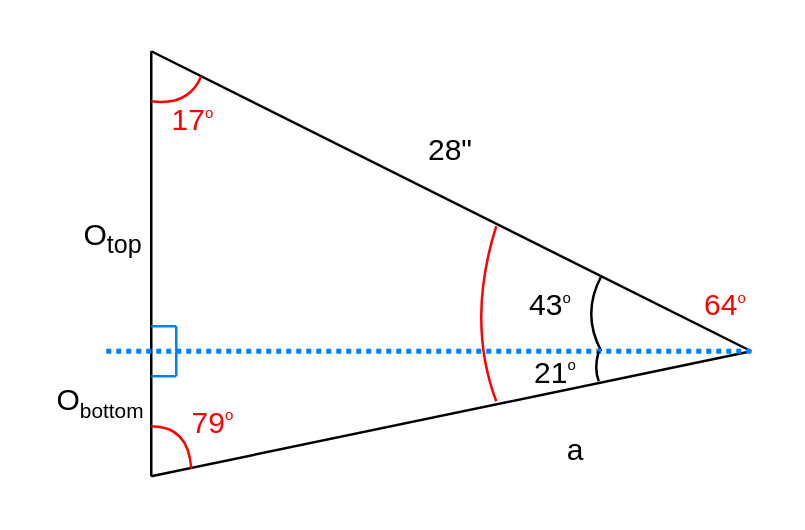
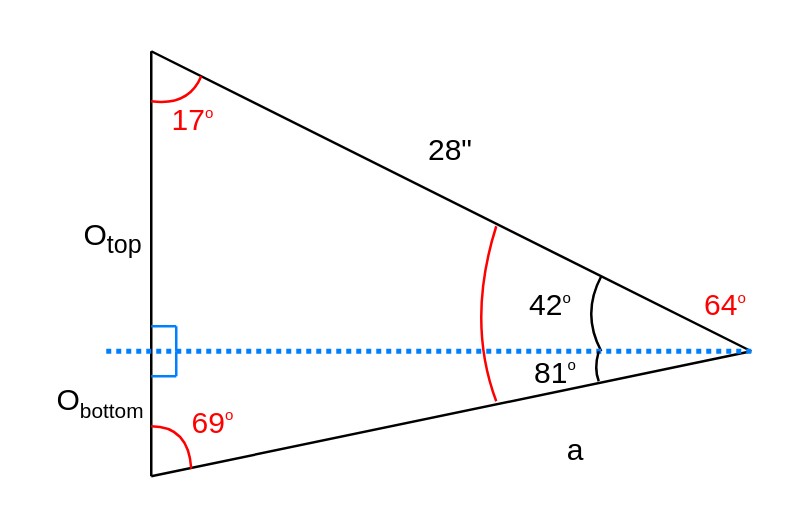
(551, 301) -> (551, 301)
(556, 369) -> (556, 369)
(214, 419) -> (214, 419)
